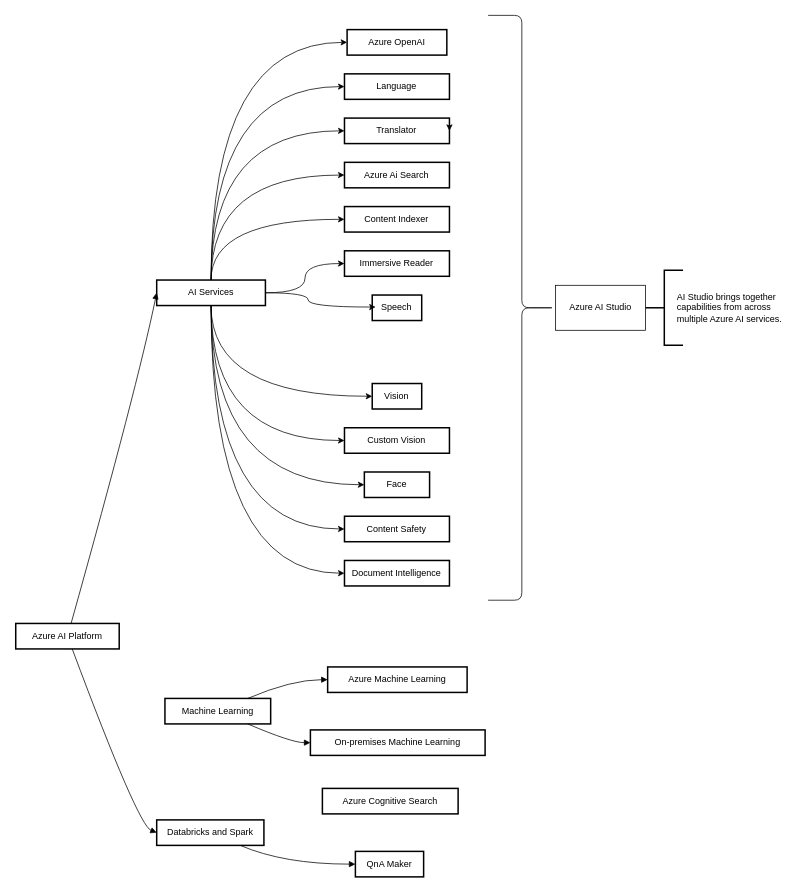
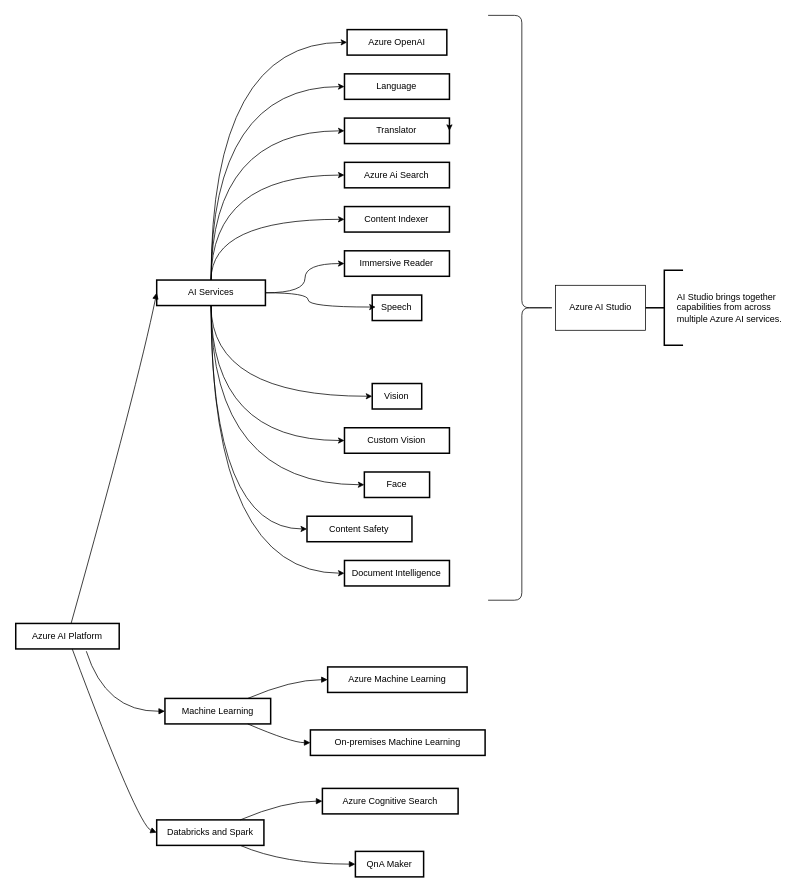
(397, 529) -> (359, 529)
none -> (134, 708)
none -> (277, 807)
